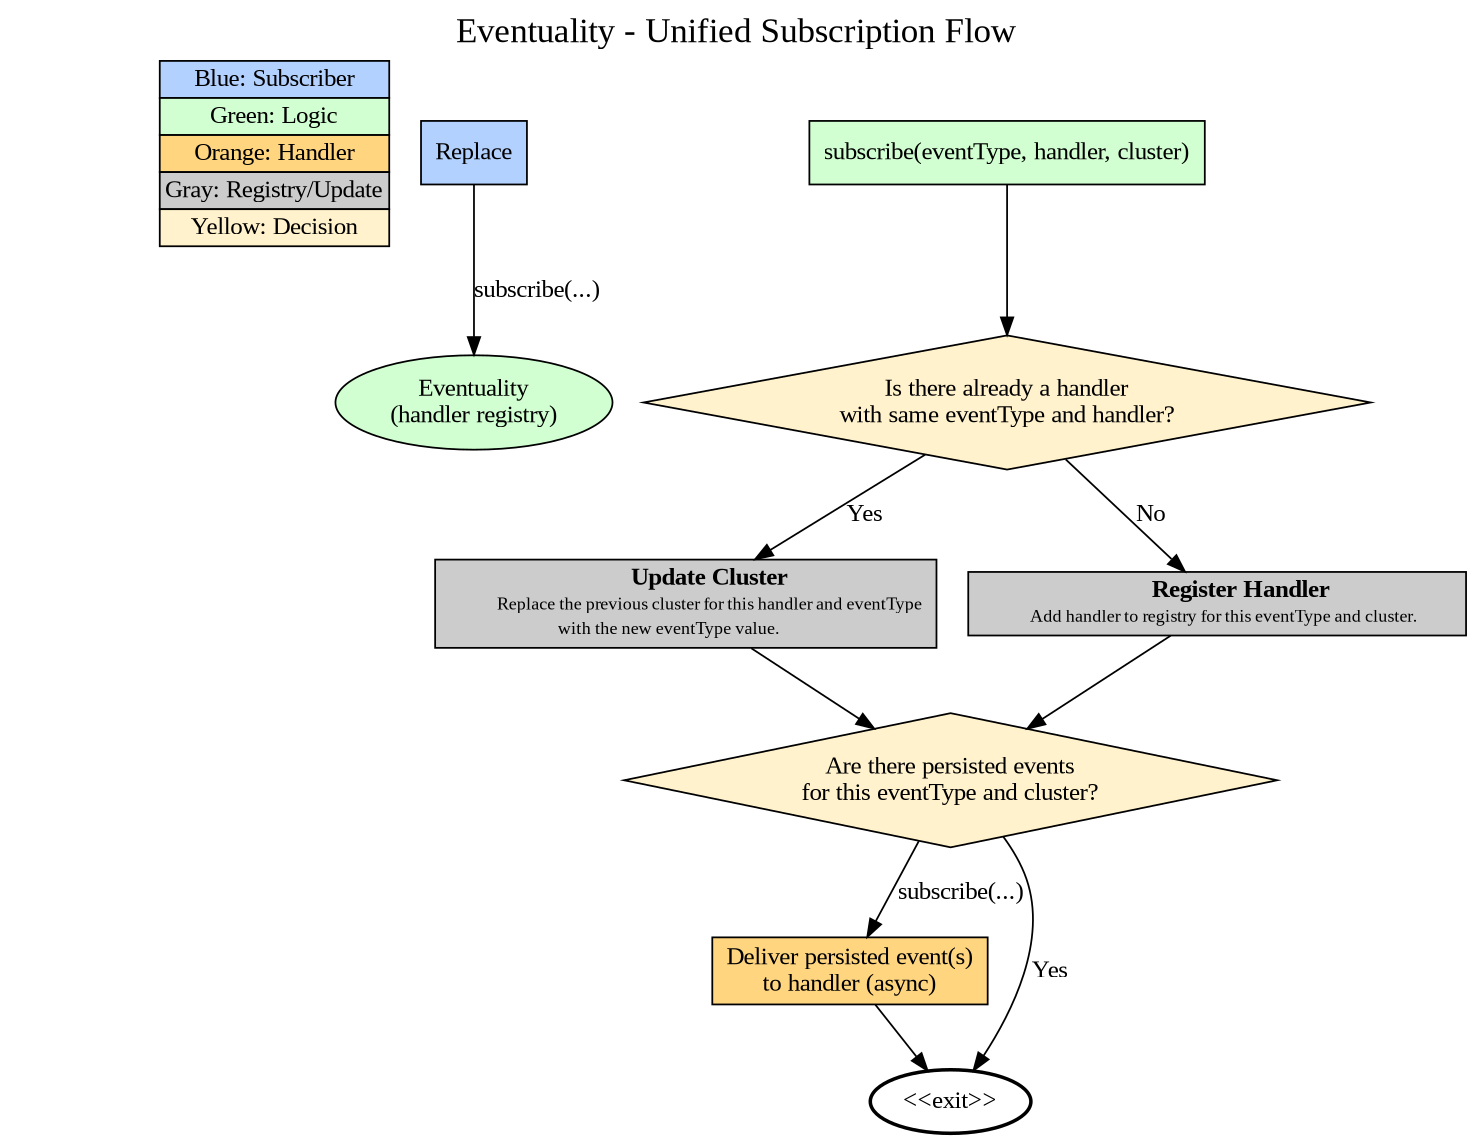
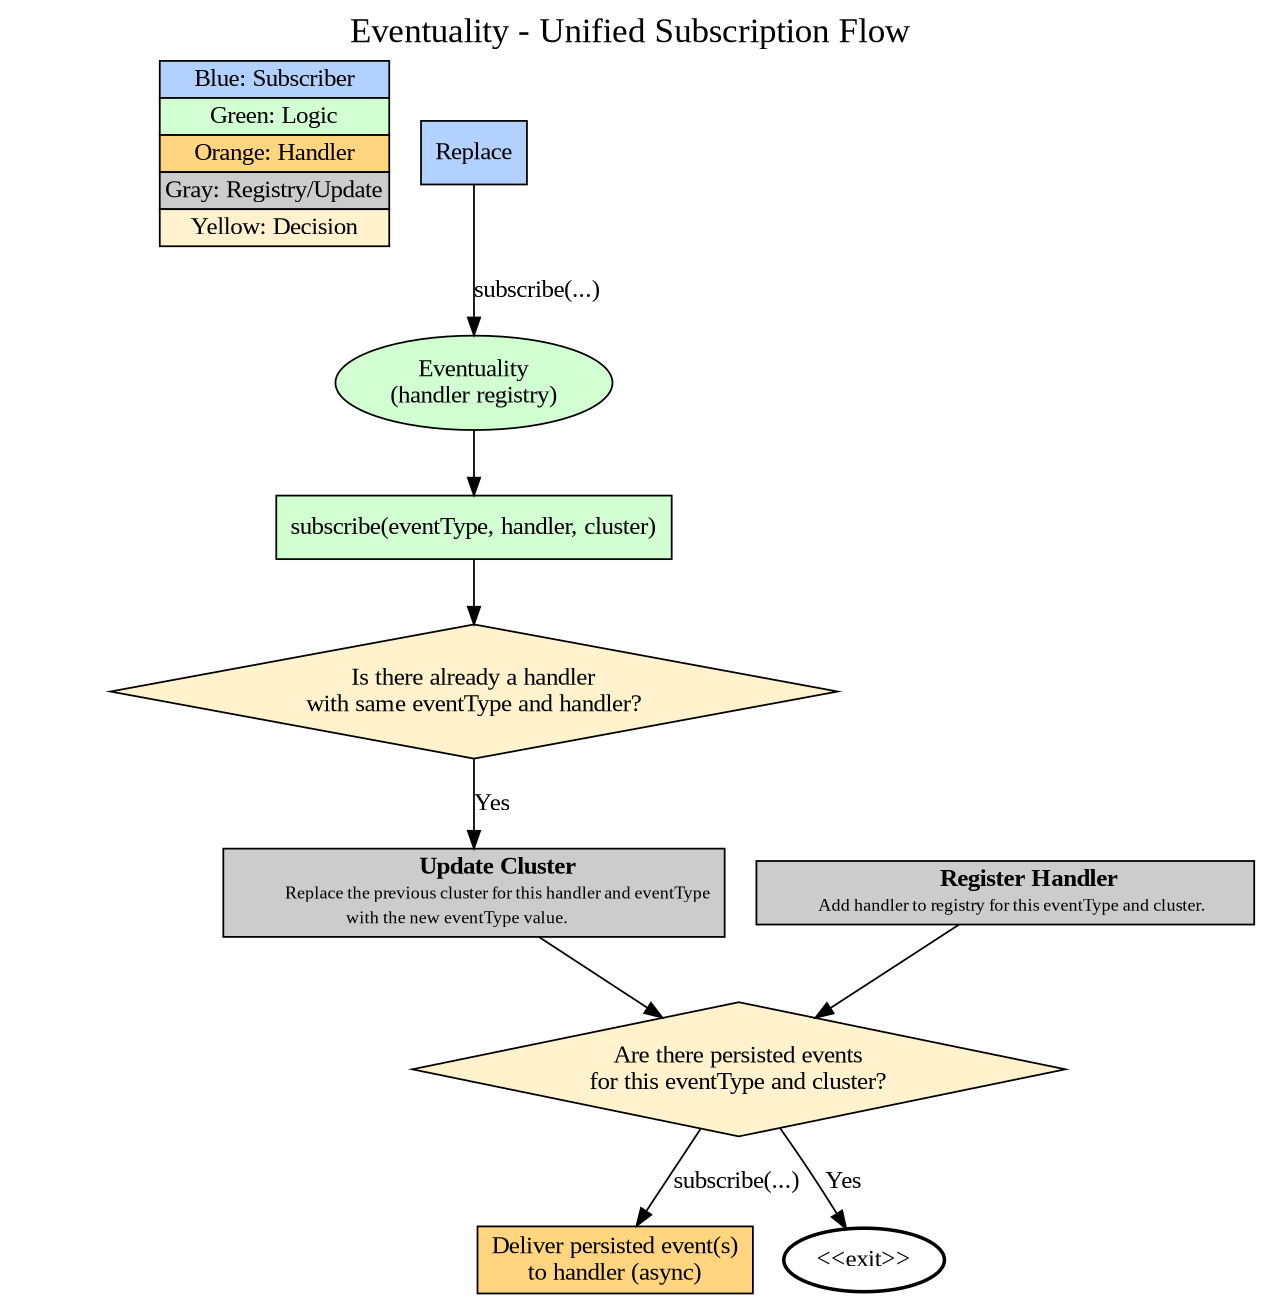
none -> (474, 454)
(1119, 509) -> none
(896, 1031) -> none
